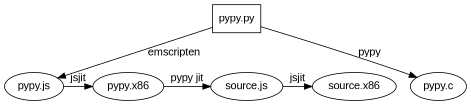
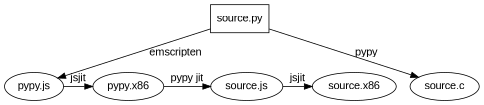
(237, 19) -> (240, 19)
(438, 86) -> (445, 86)
